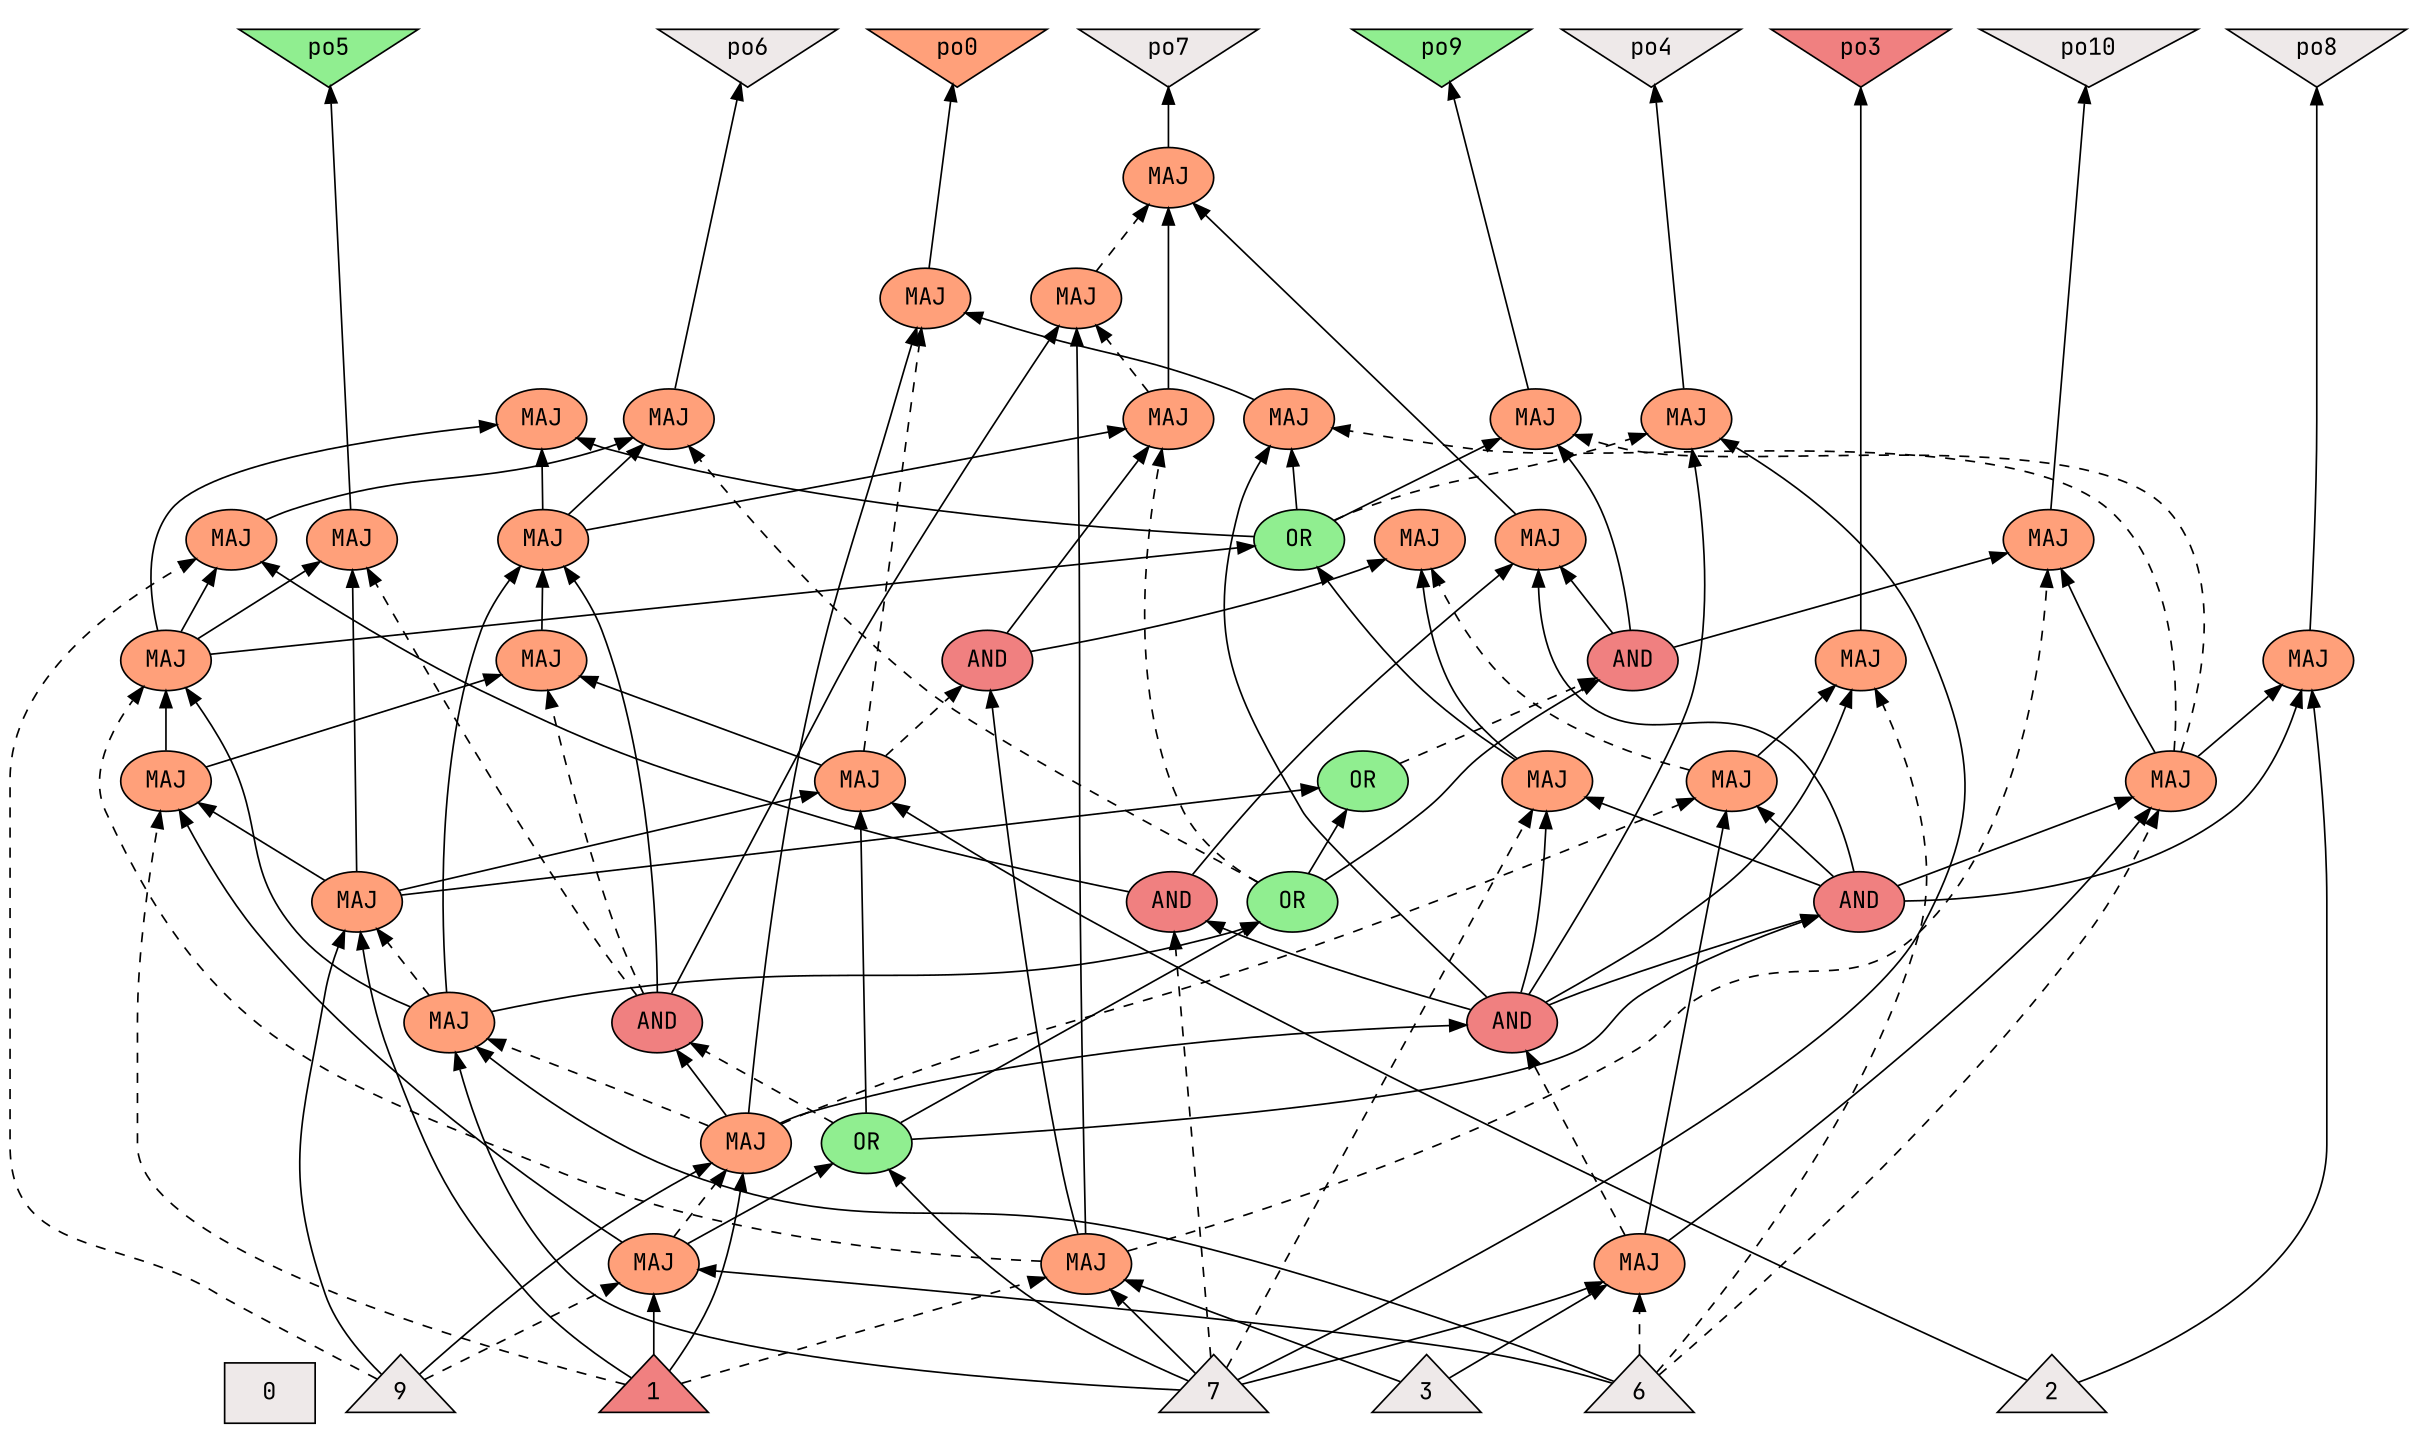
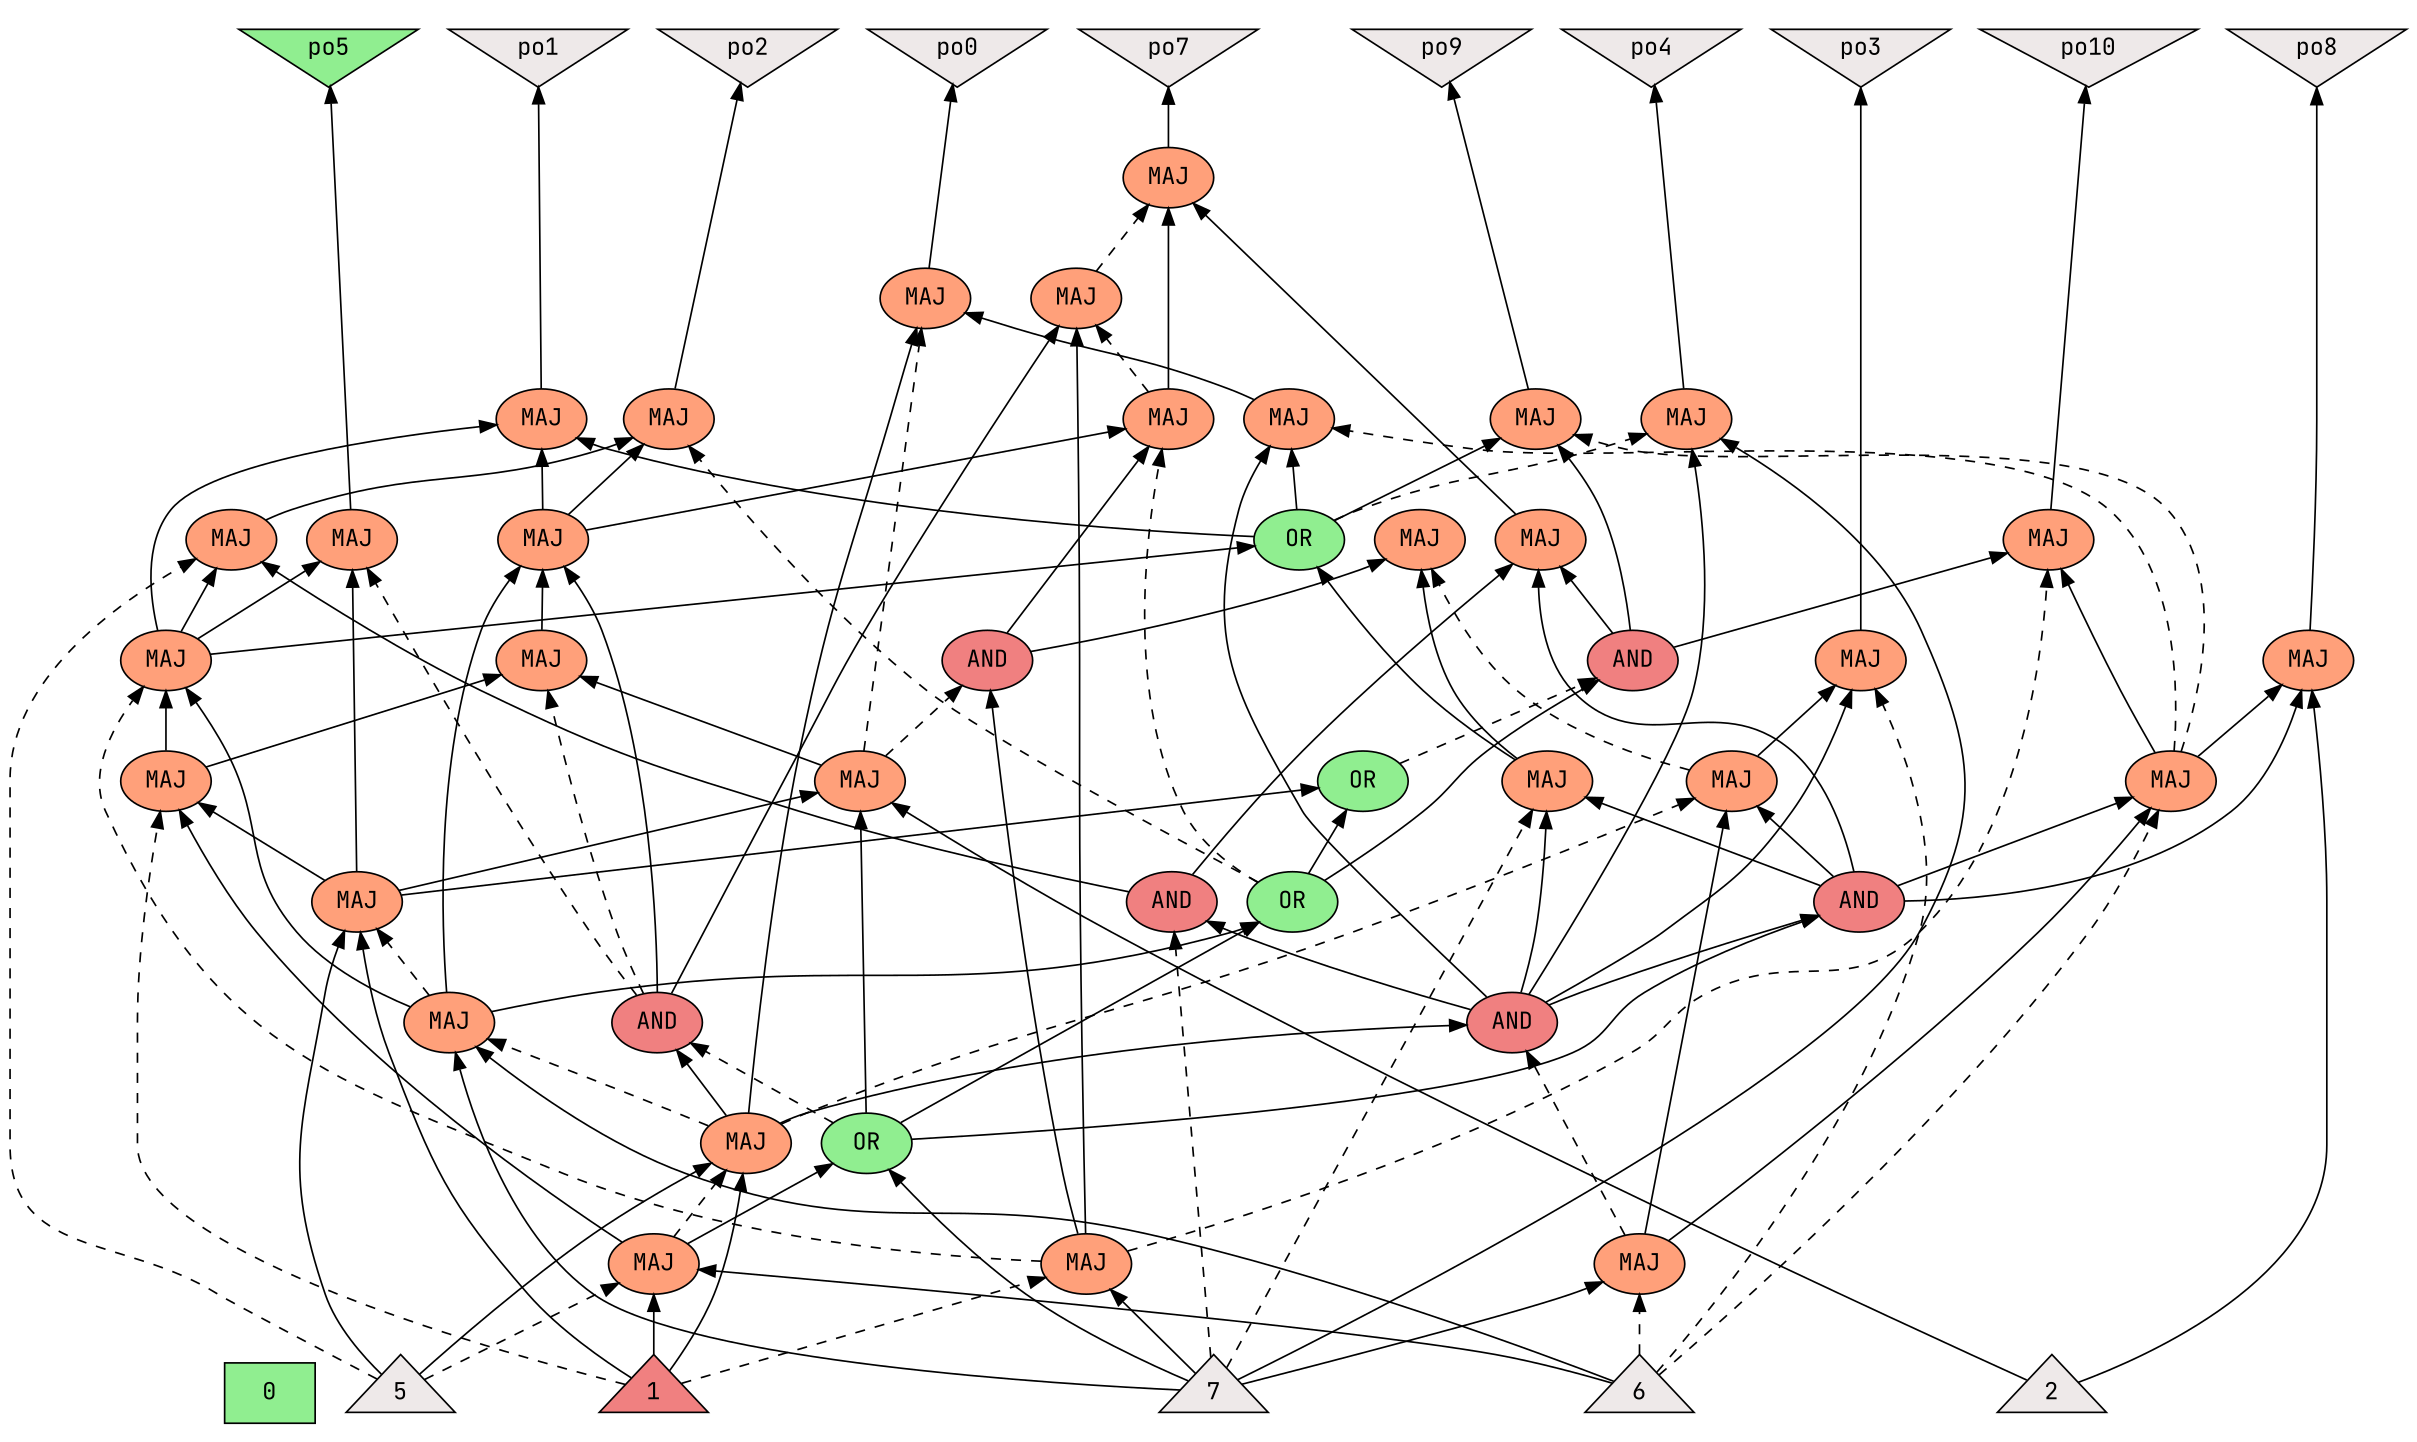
none -> (538, 49)
(748, 49) -> (748, 49)
(957, 49) -> (957, 49)
(1442, 49) -> (1442, 49)
(1861, 49) -> (1861, 49)
(270, 1393) -> (270, 1393)
(401, 1393) -> (401, 1393)
(1427, 1393) -> none
